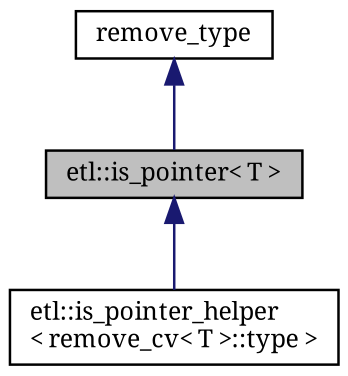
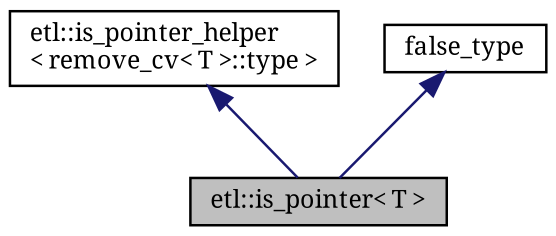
(174, 35) -> (465, 49)
(174, 257) -> (262, 141)
